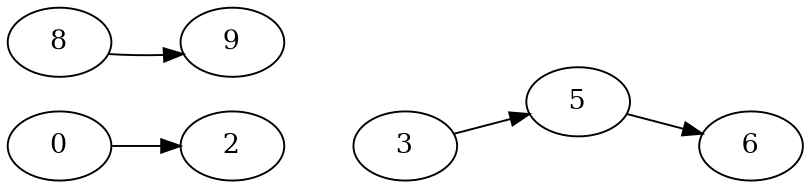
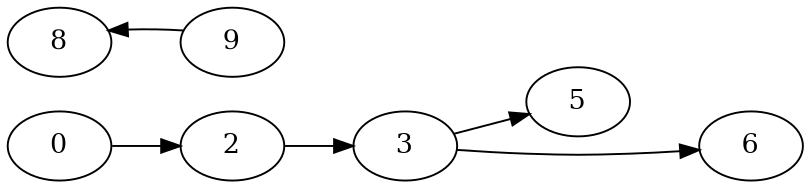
(136, 55) -> (156, 29)
(655, 121) -> (568, 155)
none -> (309, 146)
